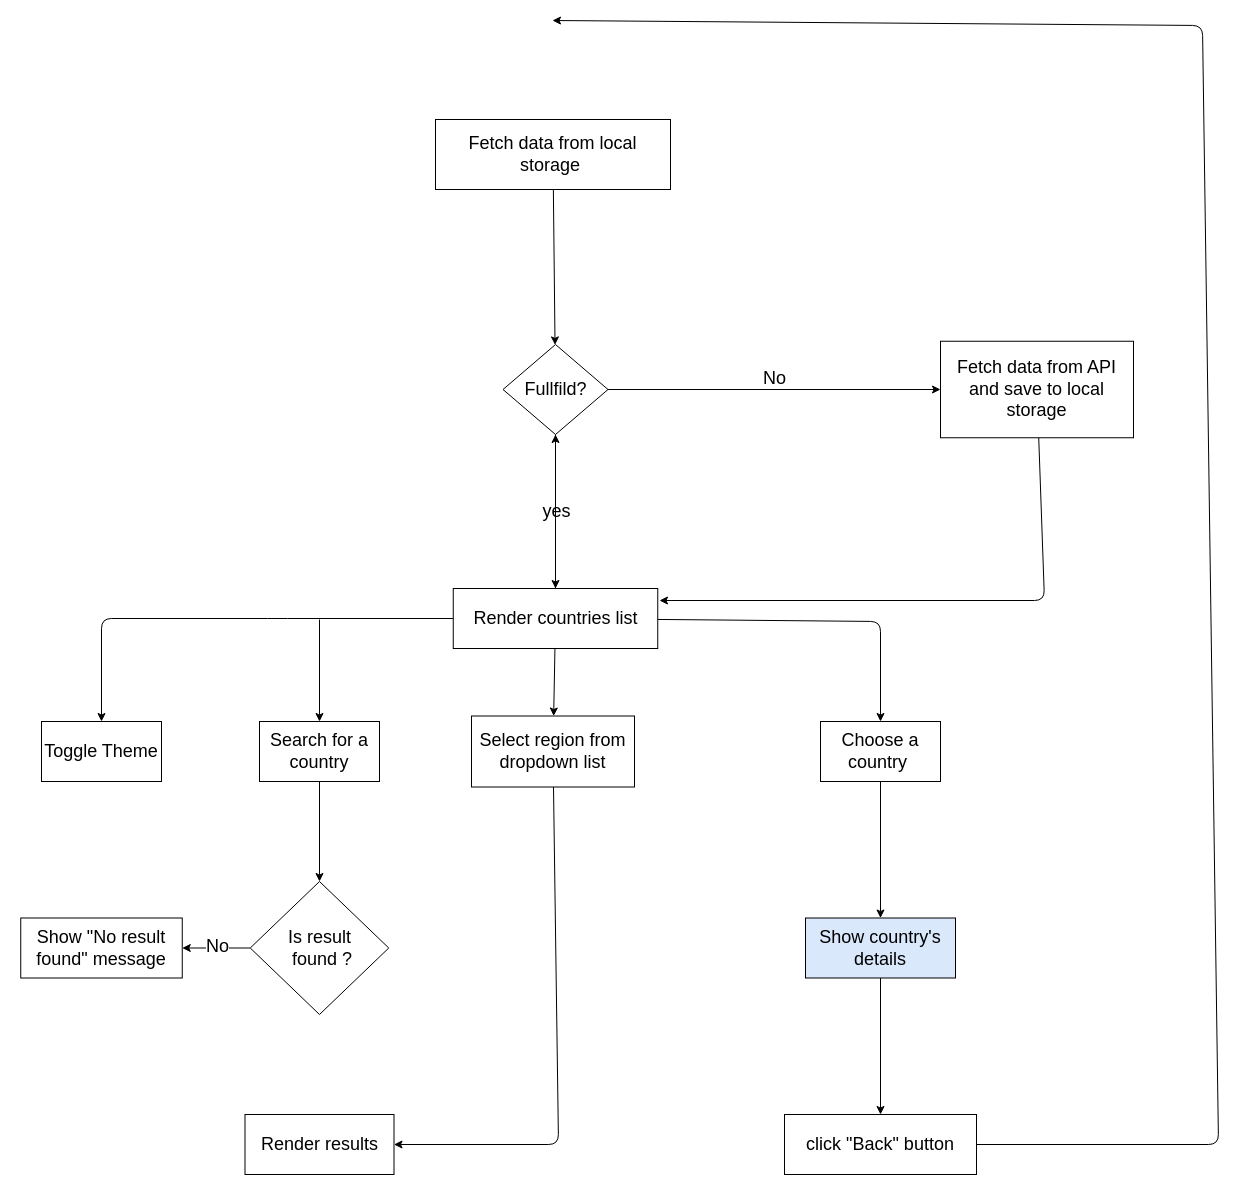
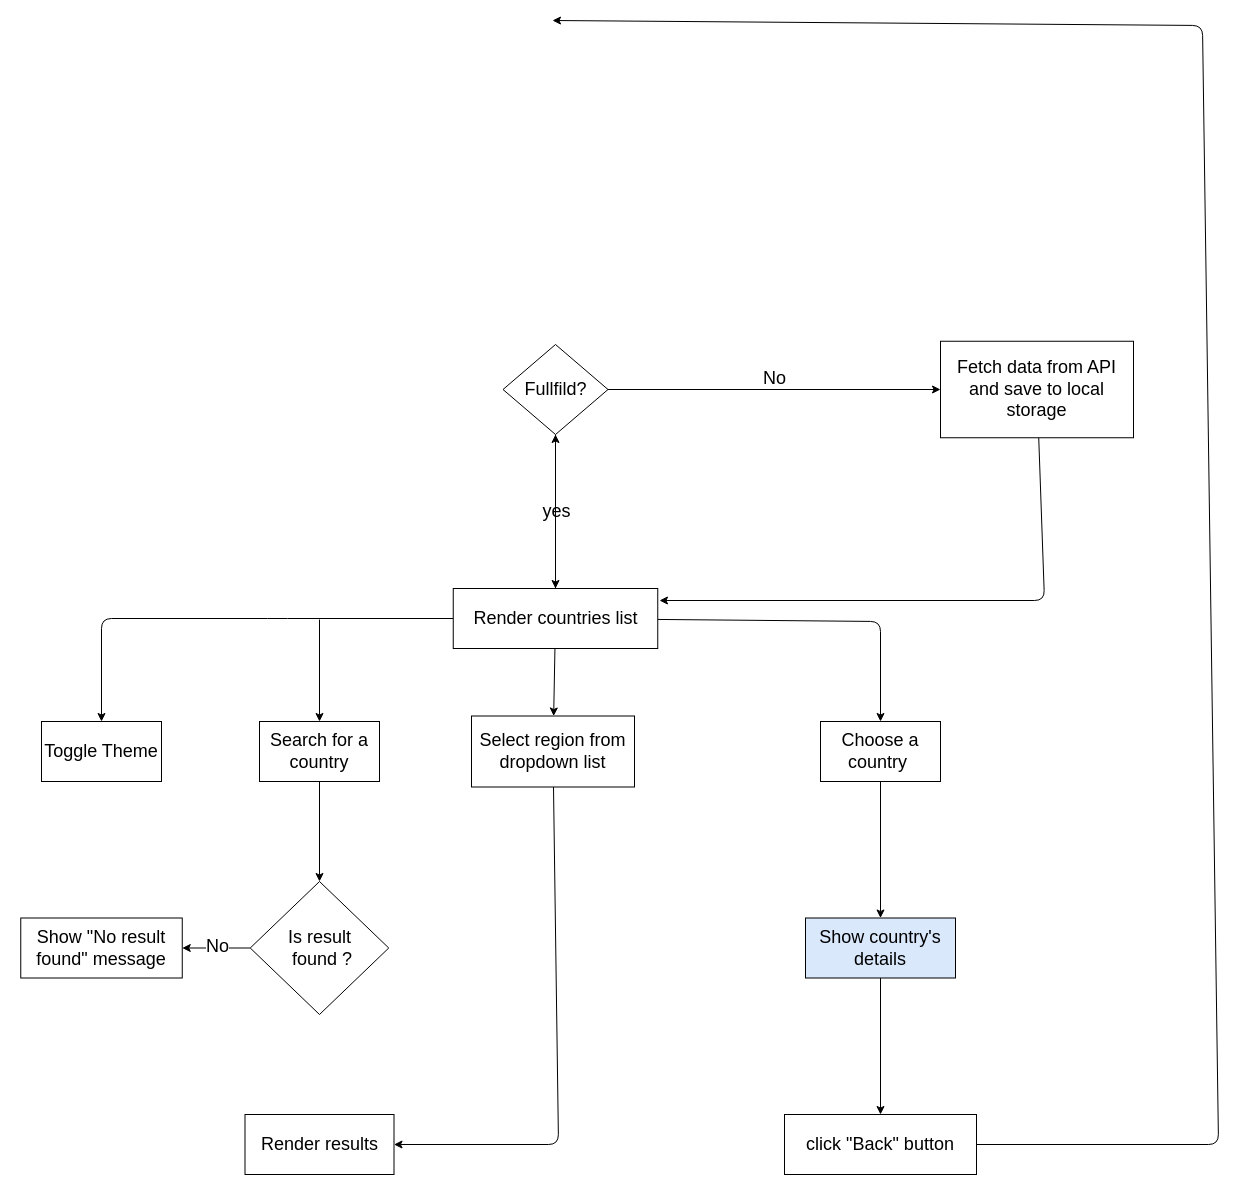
(553, 155) -> none
(554, 264) -> none
